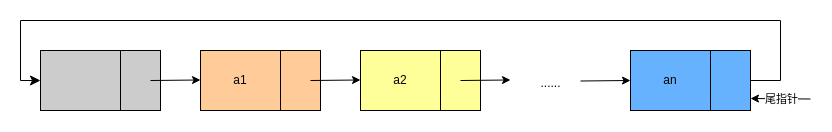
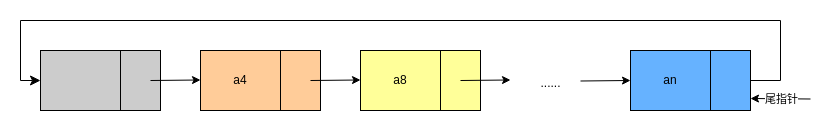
(241, 81) -> (241, 81)
(401, 81) -> (401, 81)
